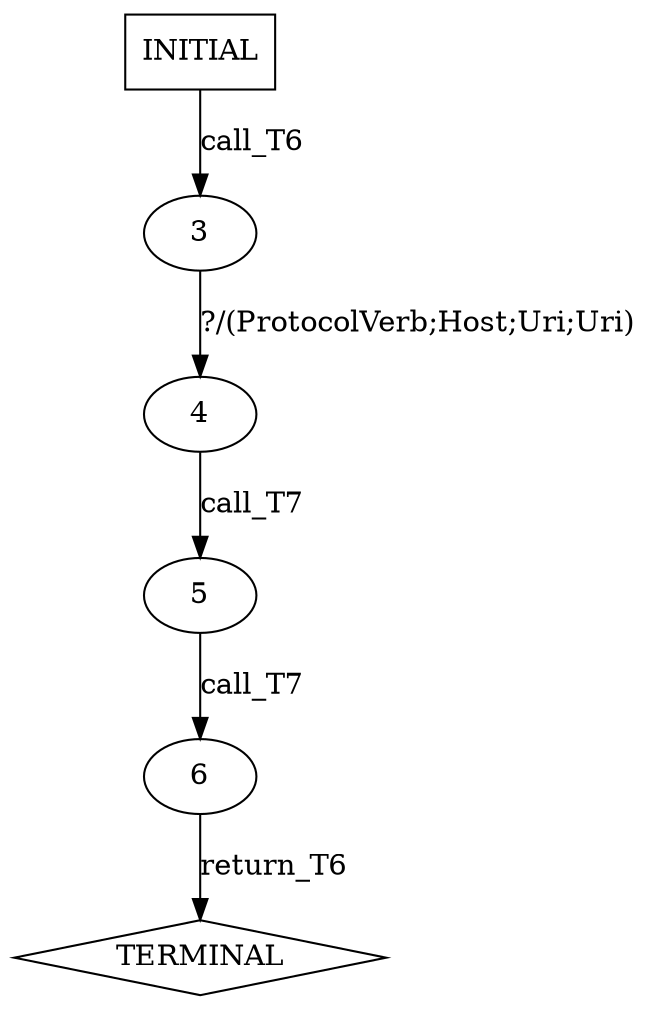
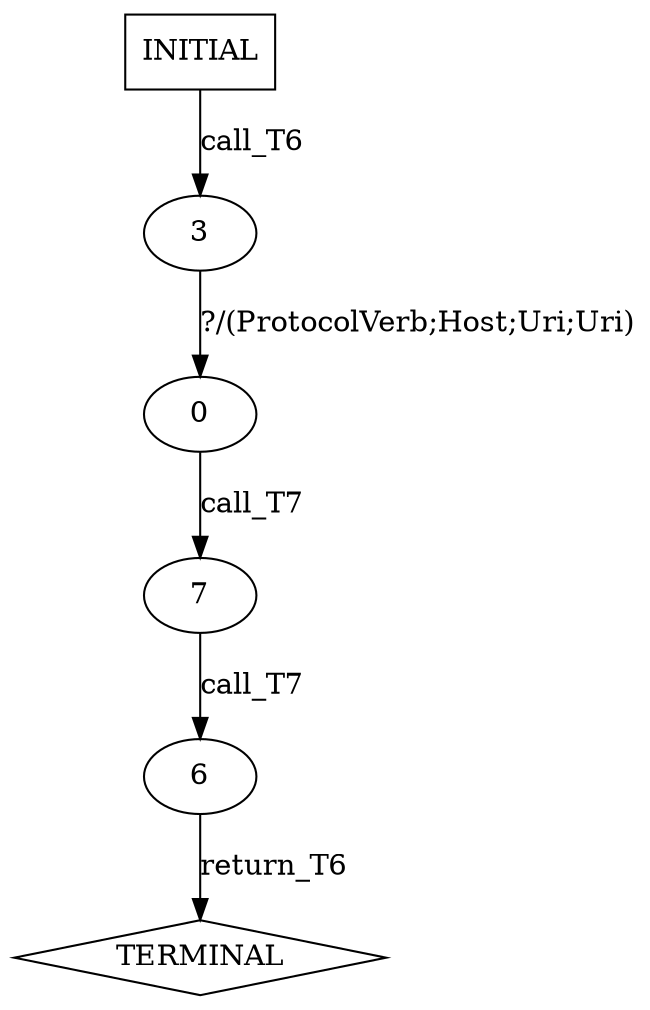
(200, 414) -> (200, 414)
(200, 595) -> (200, 595)
